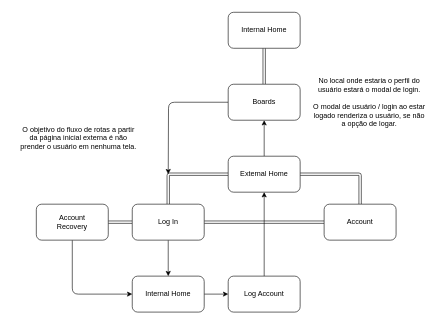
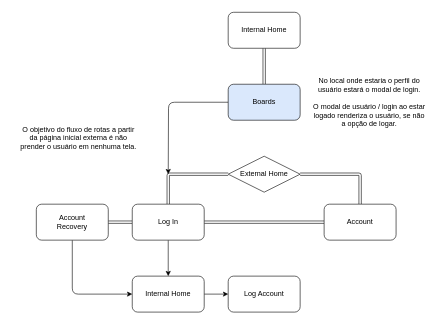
(264, 102) -> (264, 102)
(264, 125) -> none
(264, 174) -> (264, 174)
(264, 197) -> none
